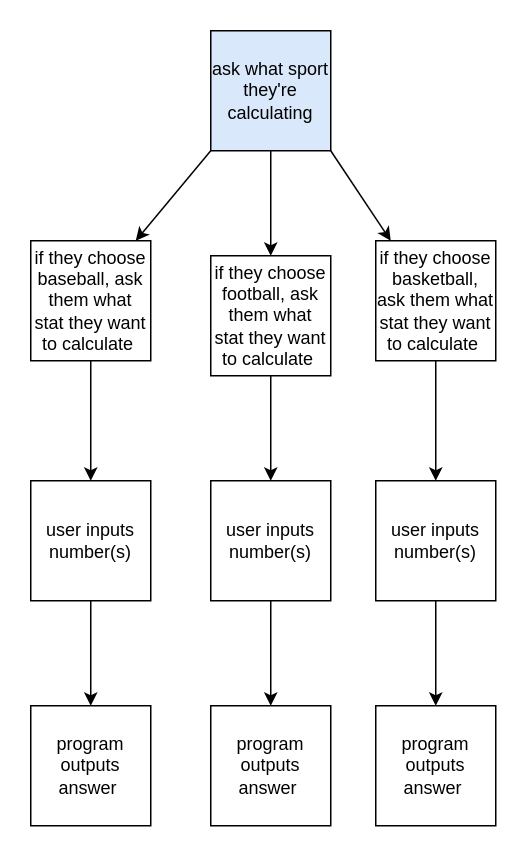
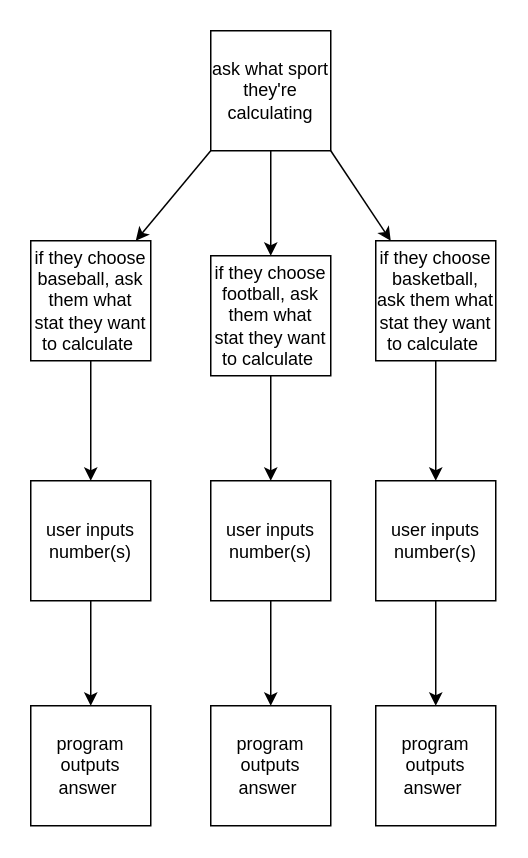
(271, 91) -> (271, 91)
